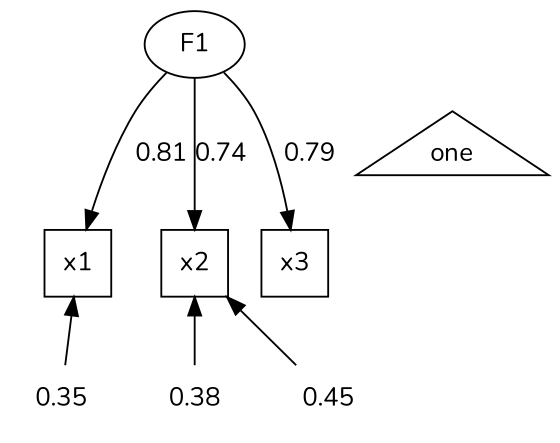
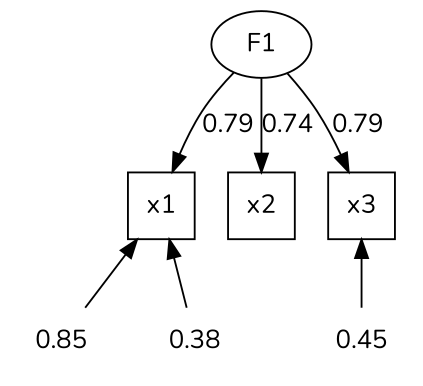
(161, 154) -> (228, 125)
(452, 154) -> none
(268, 338) -> (362, 283)
(195, 340) -> (180, 283)
(61, 399) -> (61, 341)
